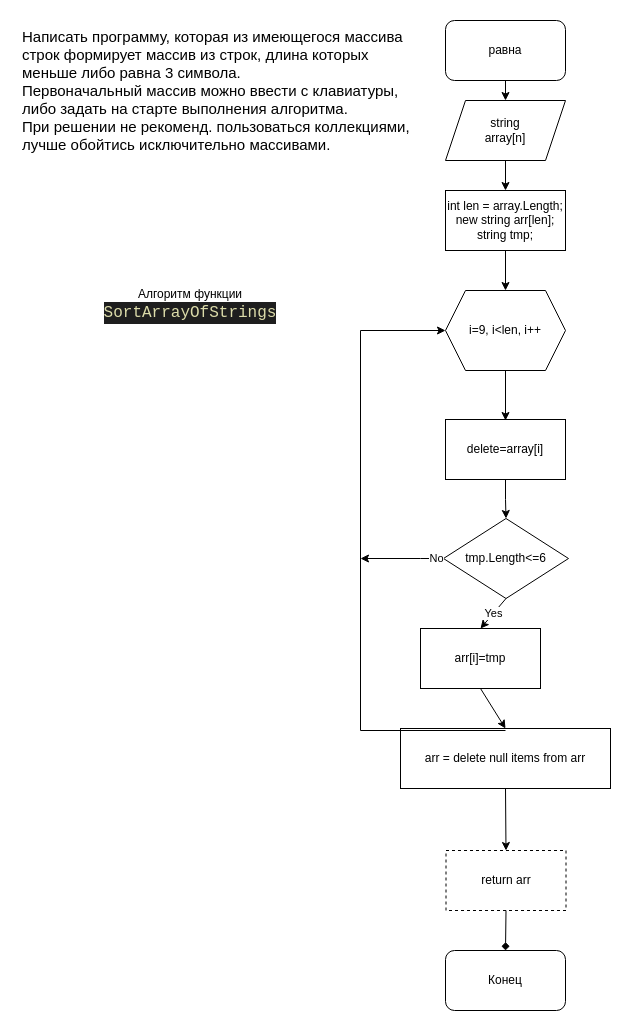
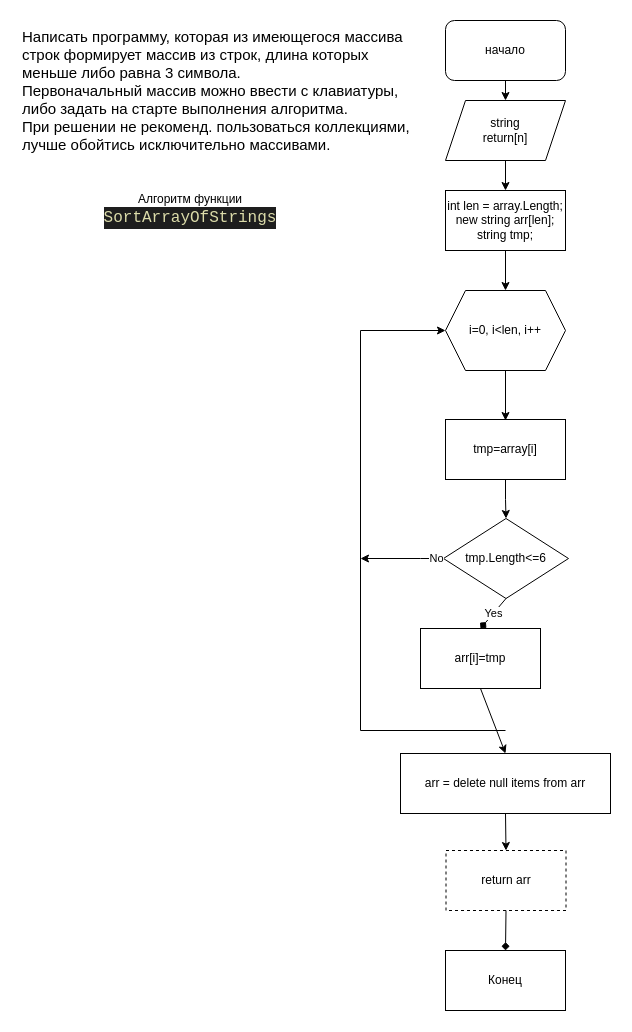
(506, 51) -> (506, 51)
(506, 131) -> (506, 131)
(191, 306) -> (191, 211)
(506, 331) -> (506, 331)
(506, 450) -> (506, 450)
(485, 623) -> (486, 622)
(506, 759) -> (506, 784)
(506, 981) -> (506, 981)
